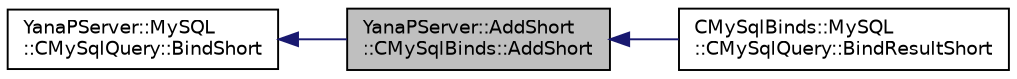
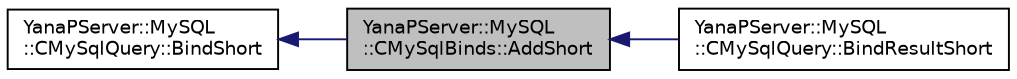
(479, 39) -> (479, 39)
(844, 39) -> (844, 39)
